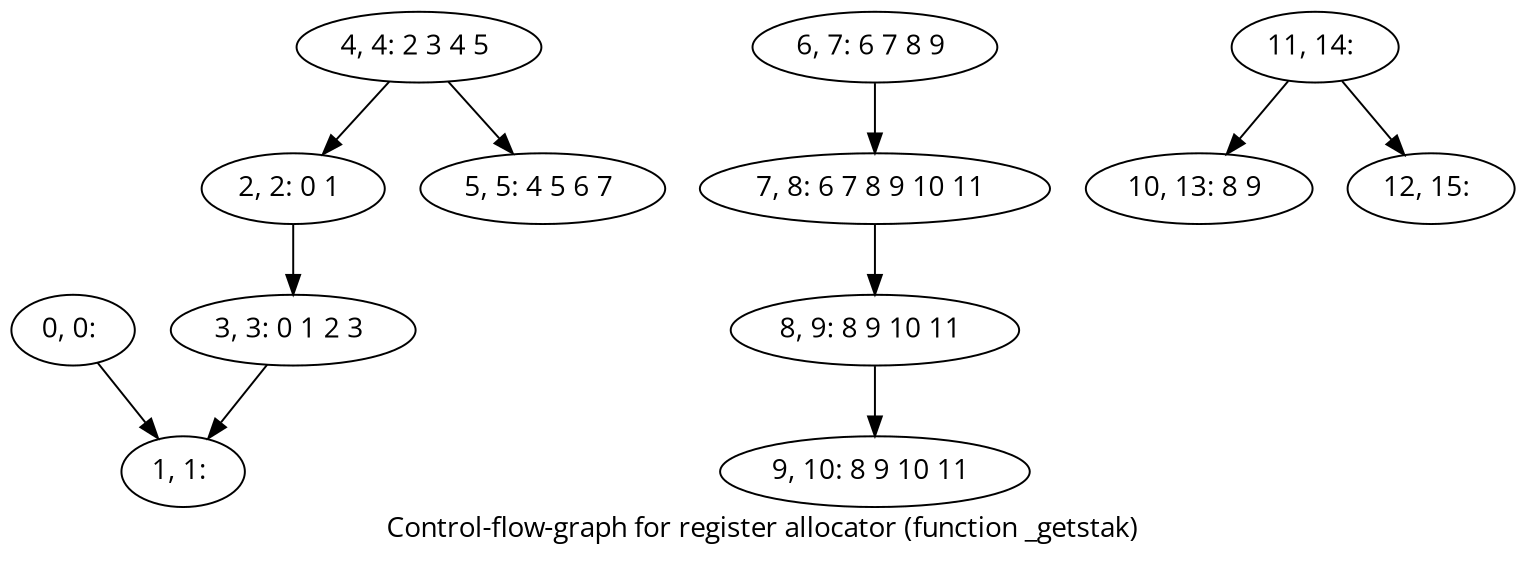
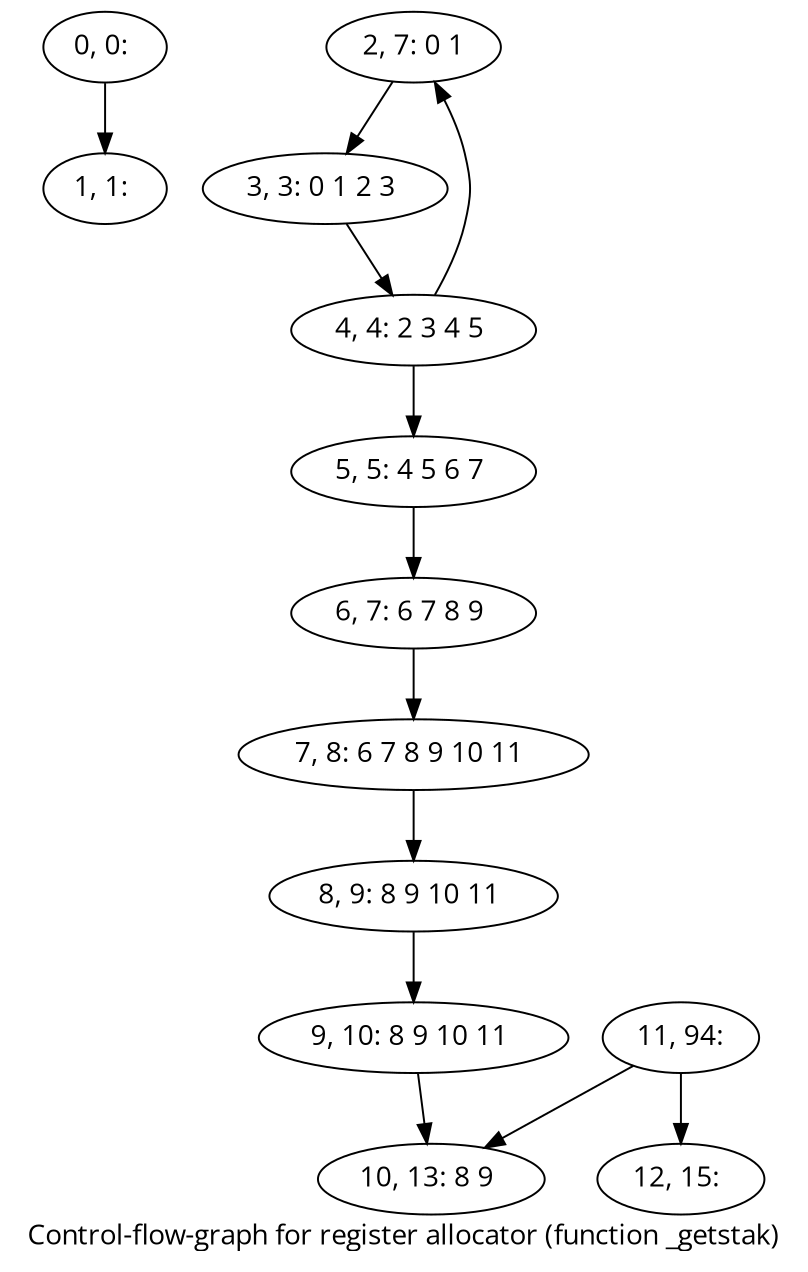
(1315, 47) -> (681, 1038)
(293, 189) -> (414, 47)
(244, 394) -> (364, 251)
none -> (414, 533)
none -> (421, 1099)
